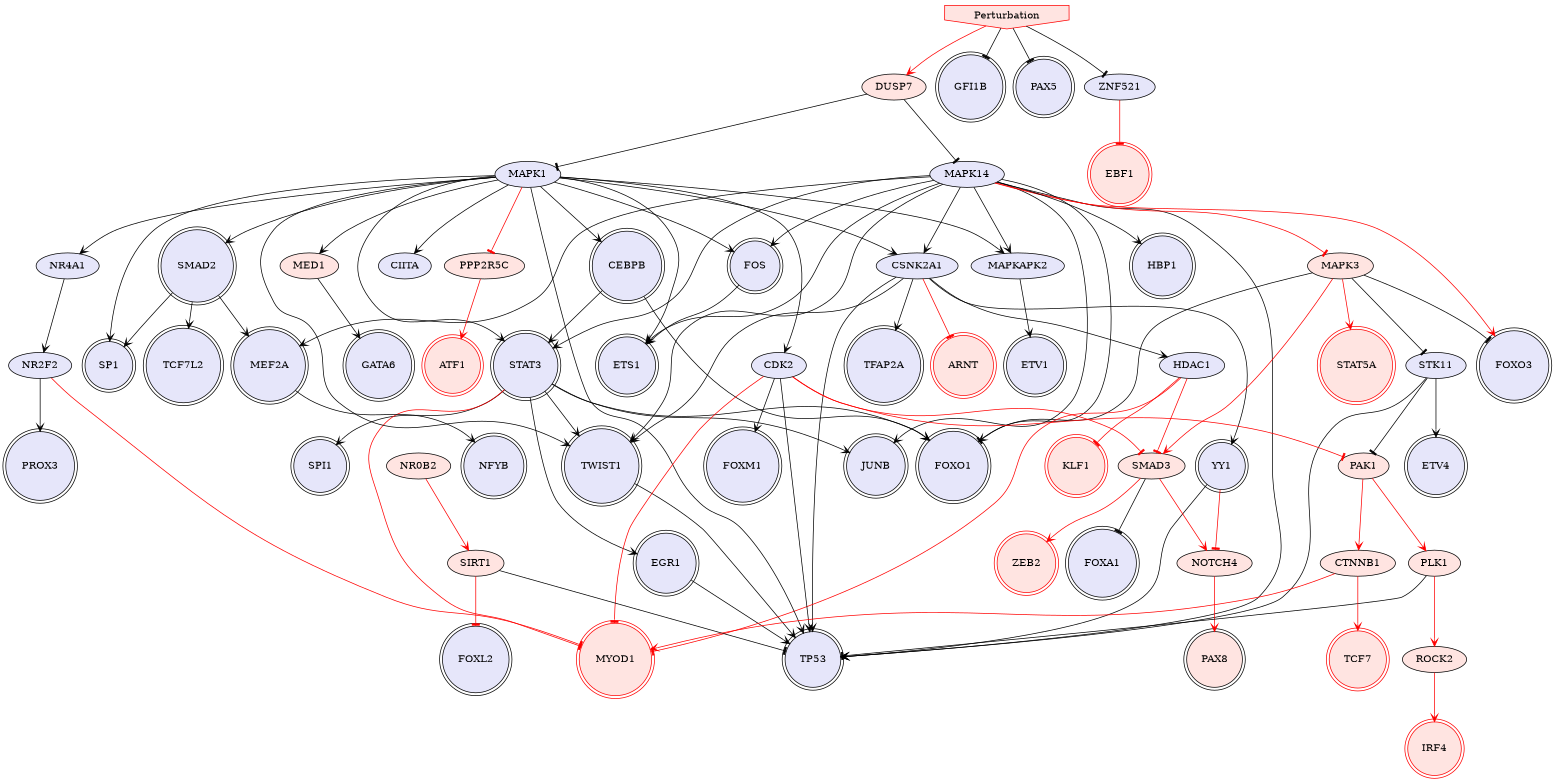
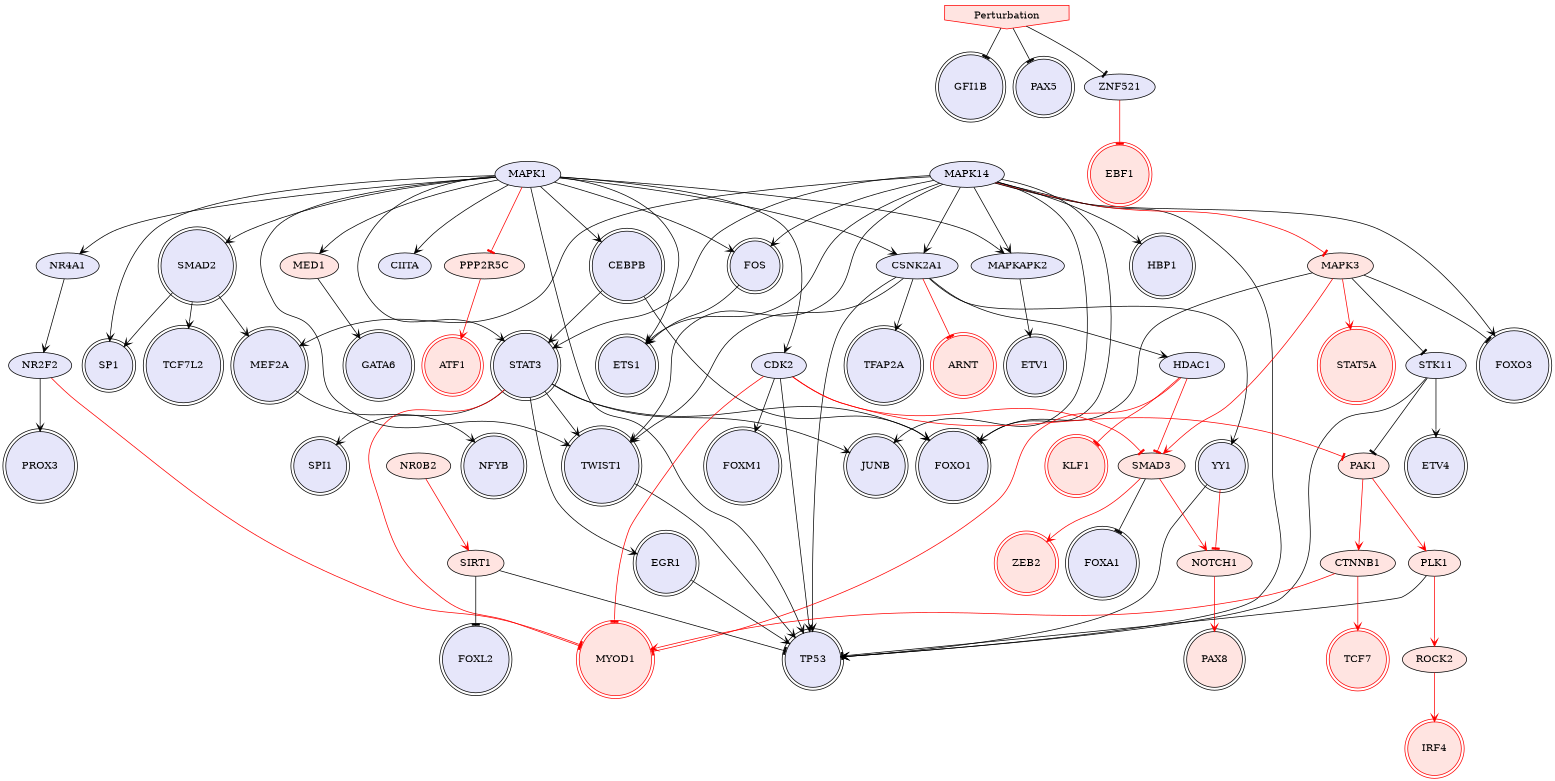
(894, 87) -> none
(1262, 211) -> (1262, 211)
(1215, 563) -> (1215, 563)
(476, 599) -> (476, 599)
